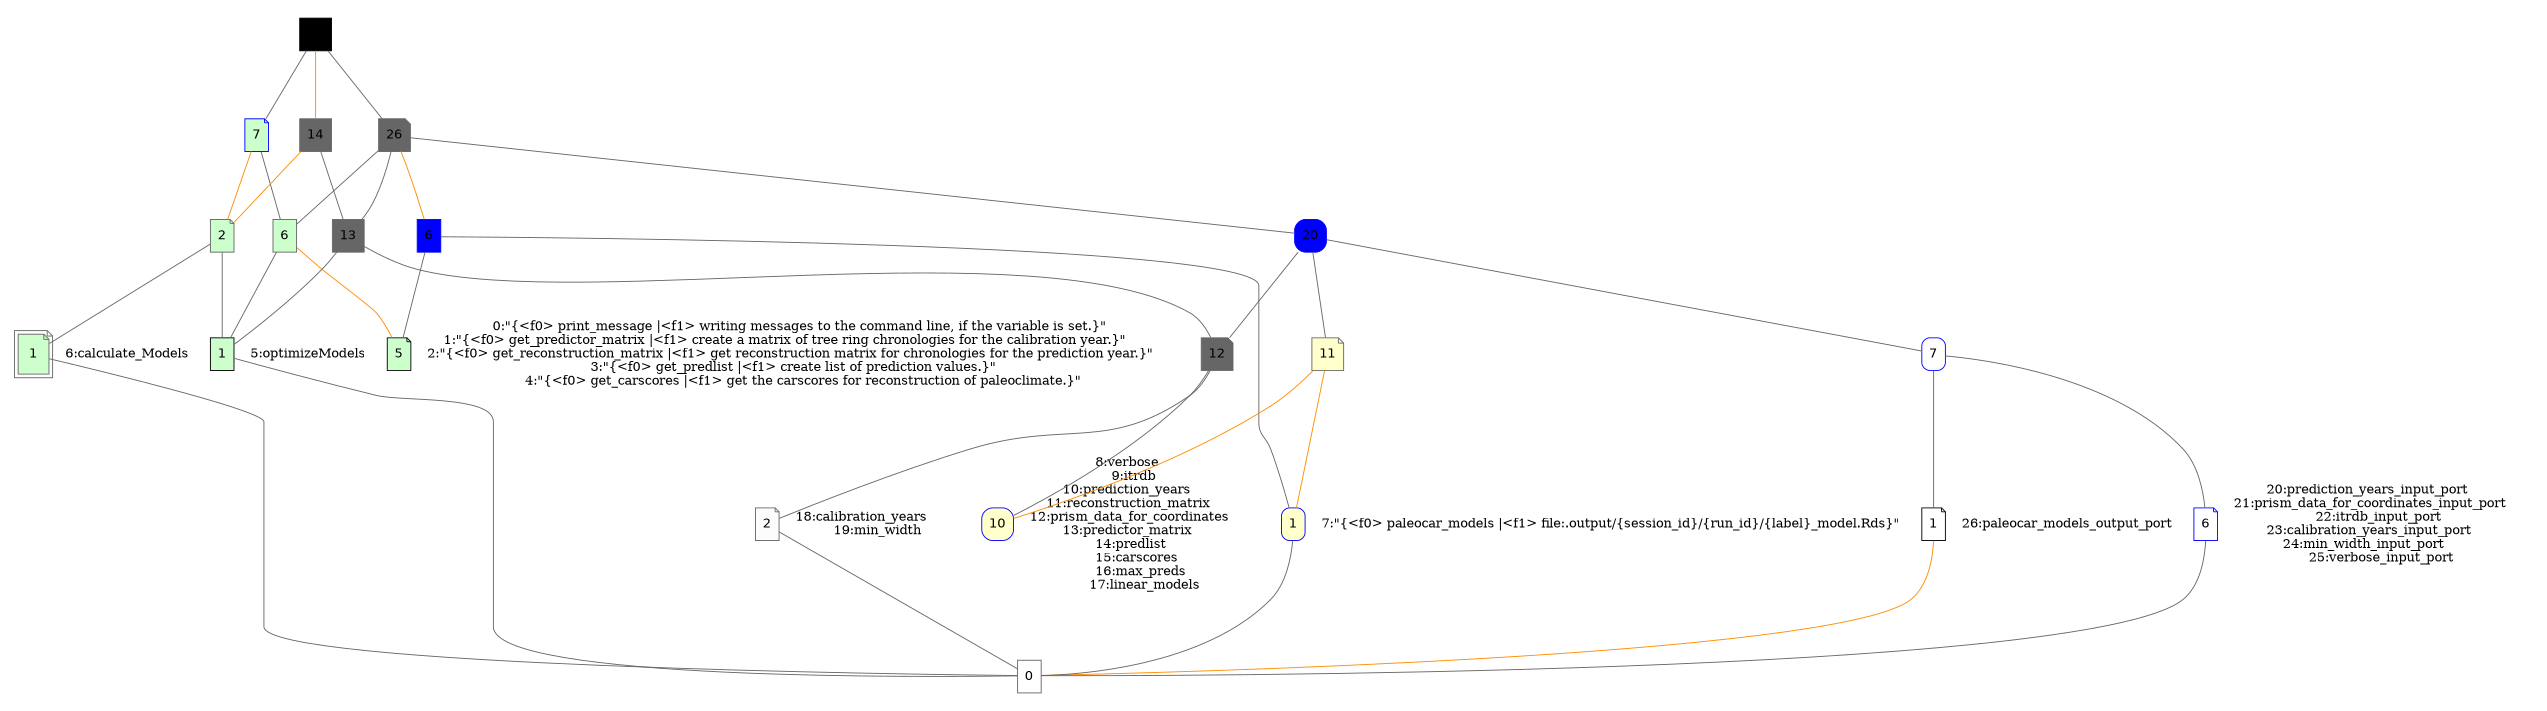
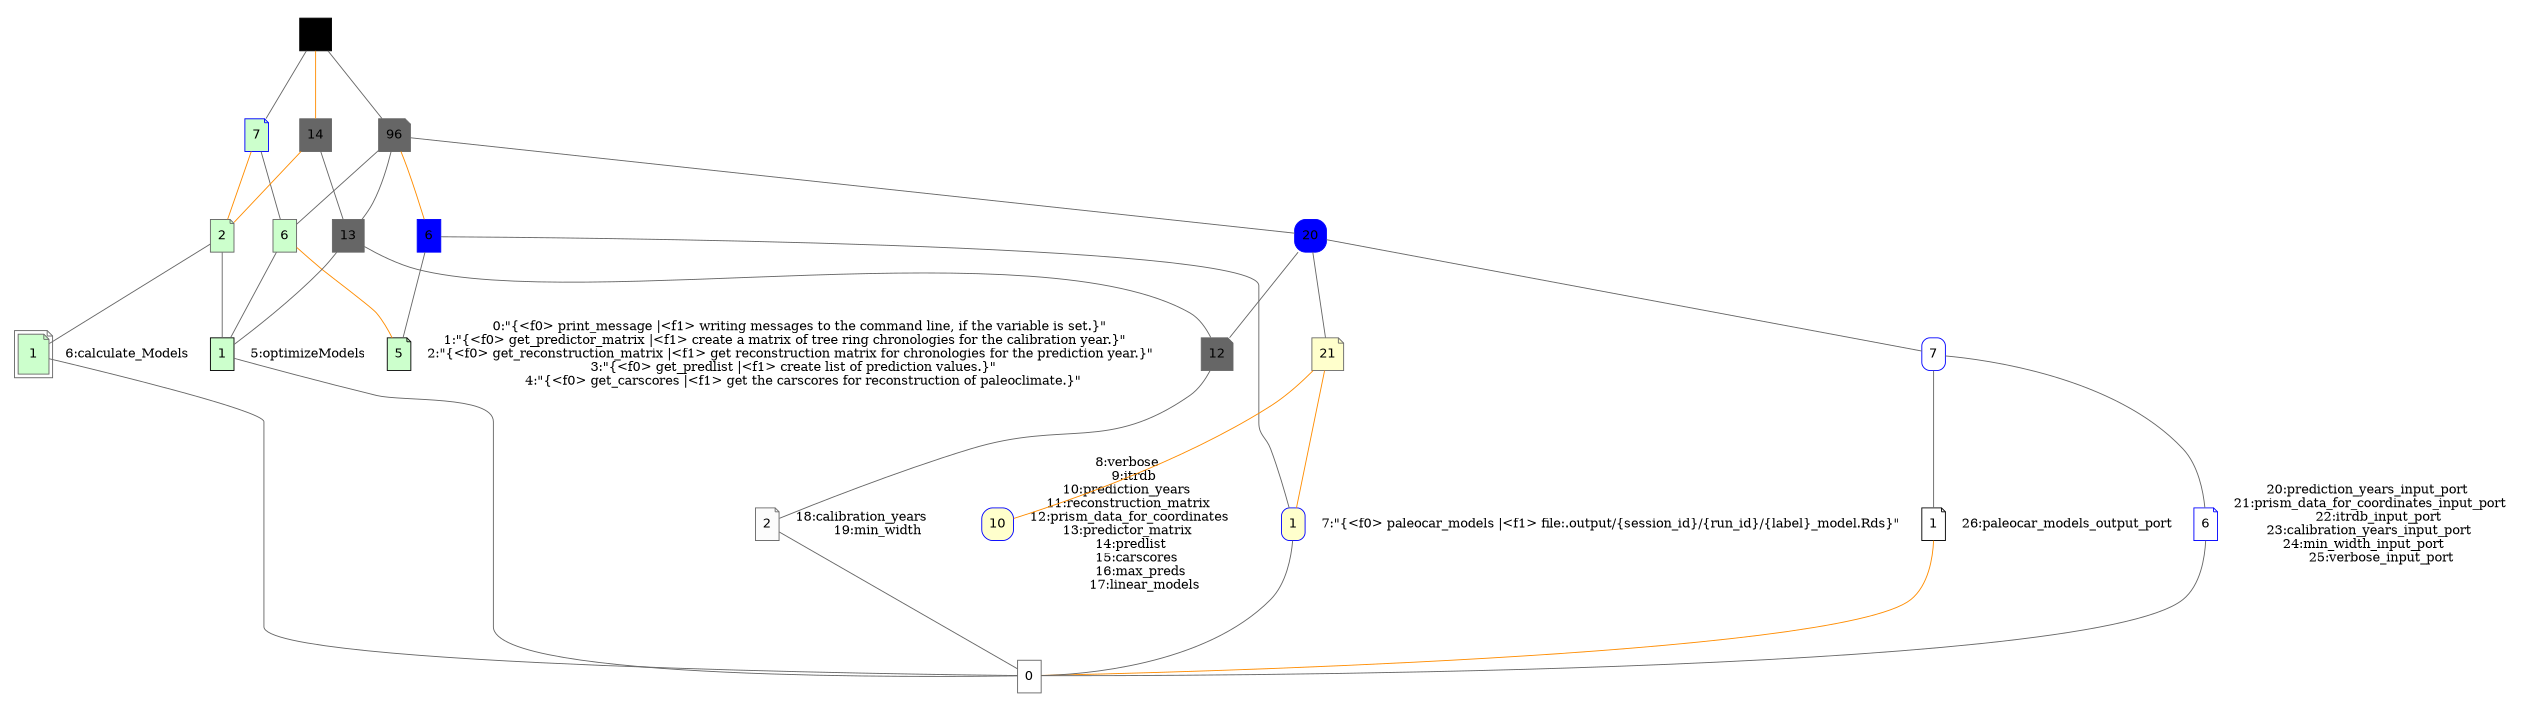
(395, 135) -> (395, 135)
(1328, 354) -> (1328, 354)
(1114, 456) -> none
